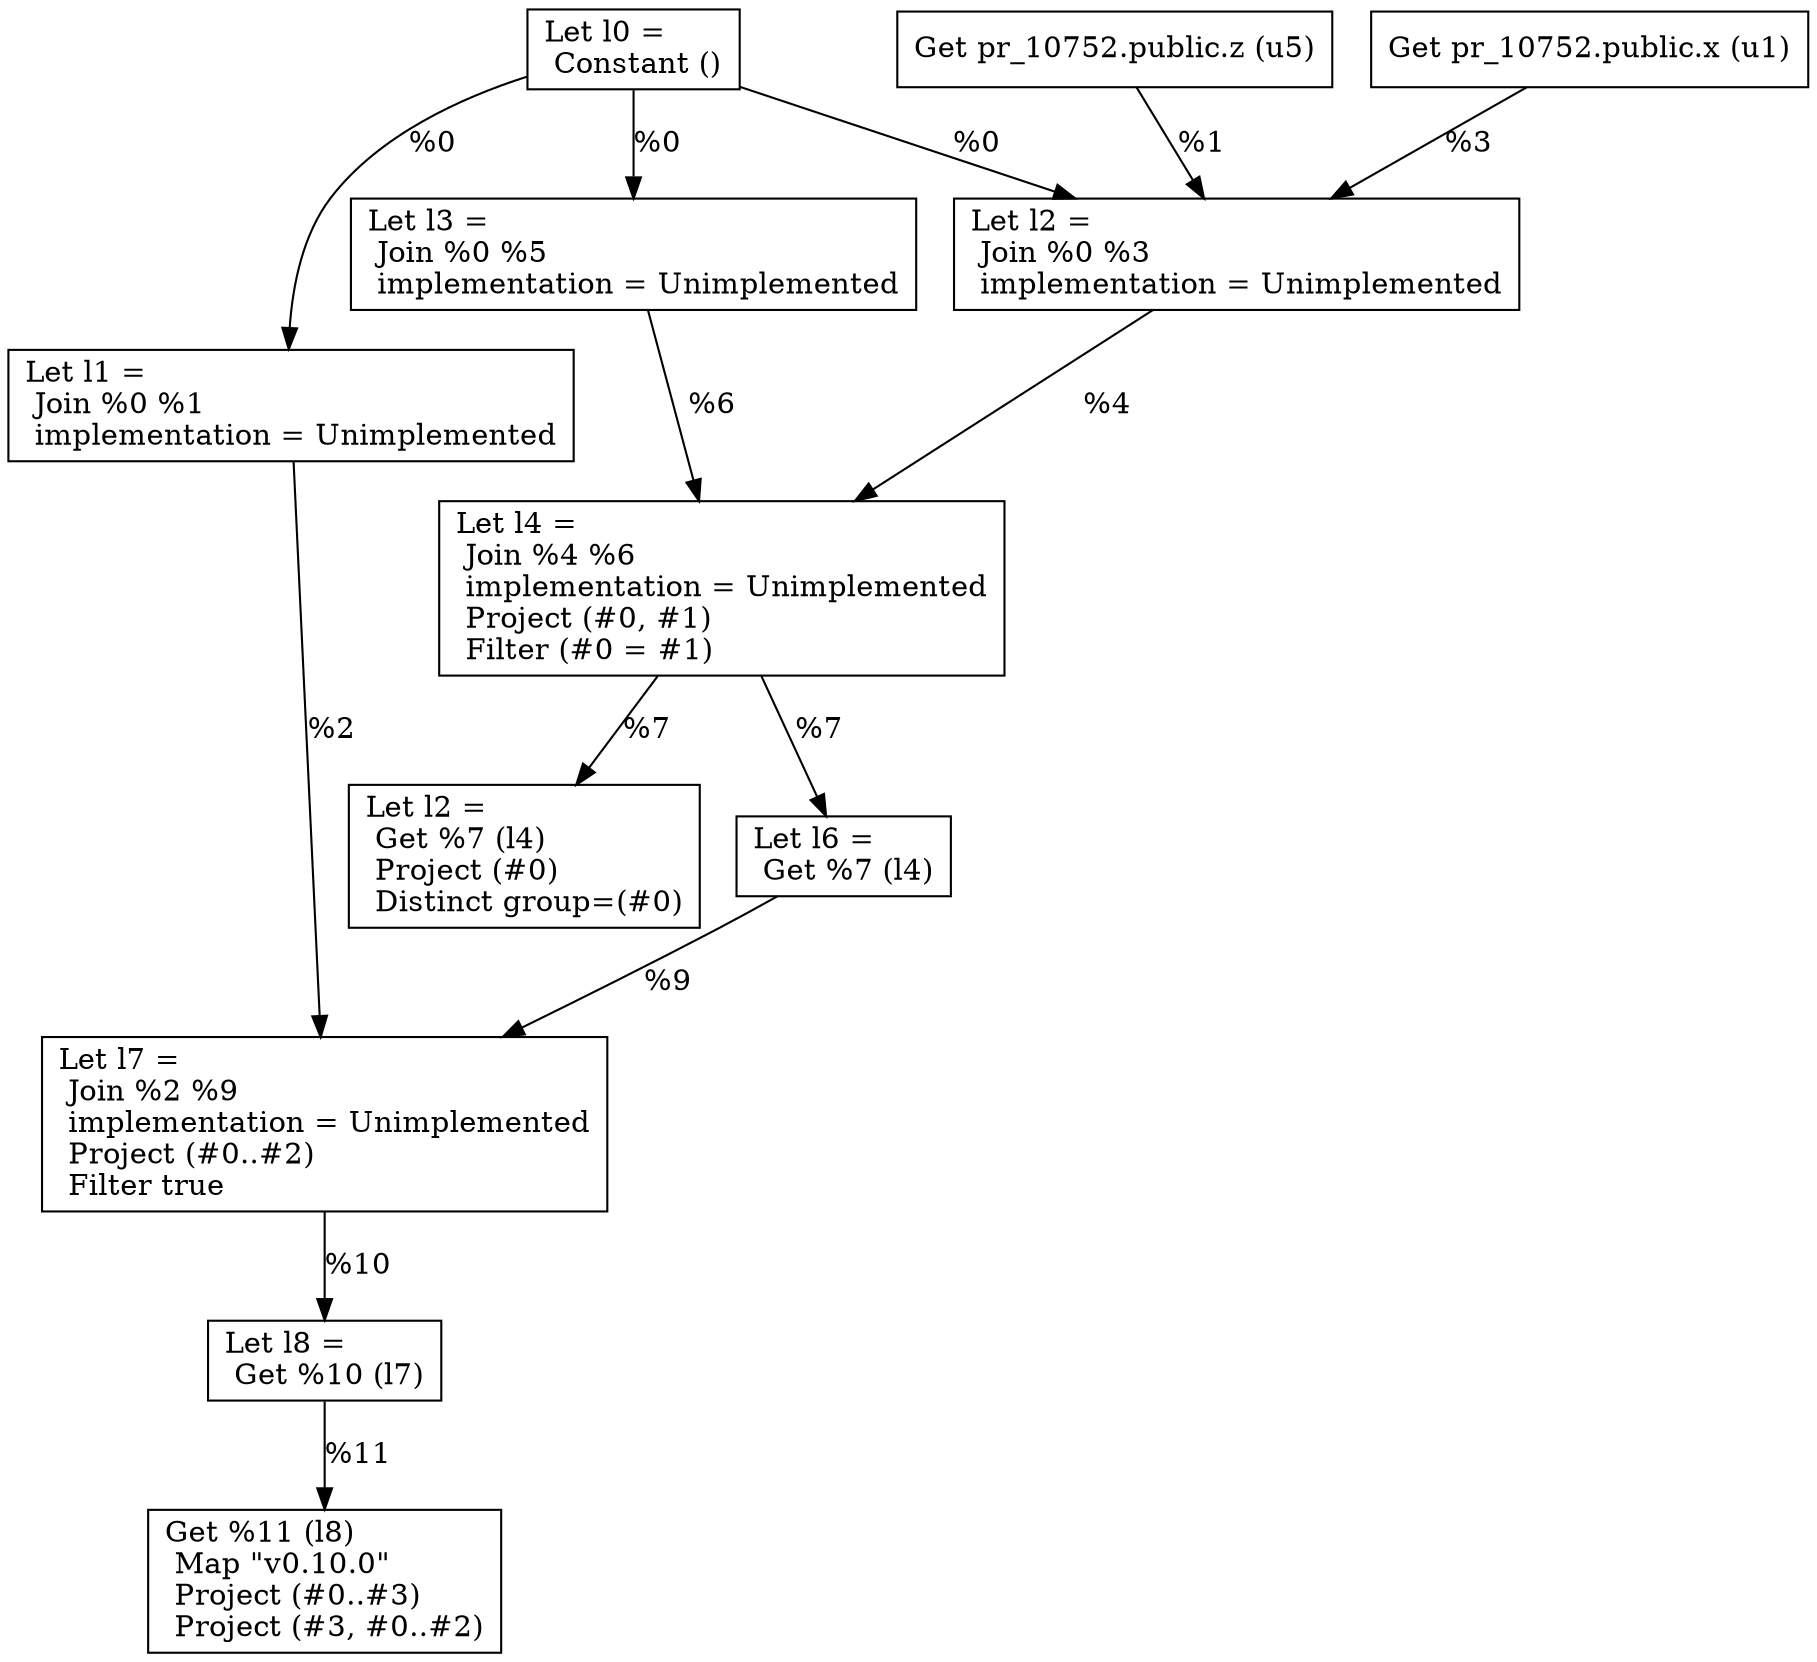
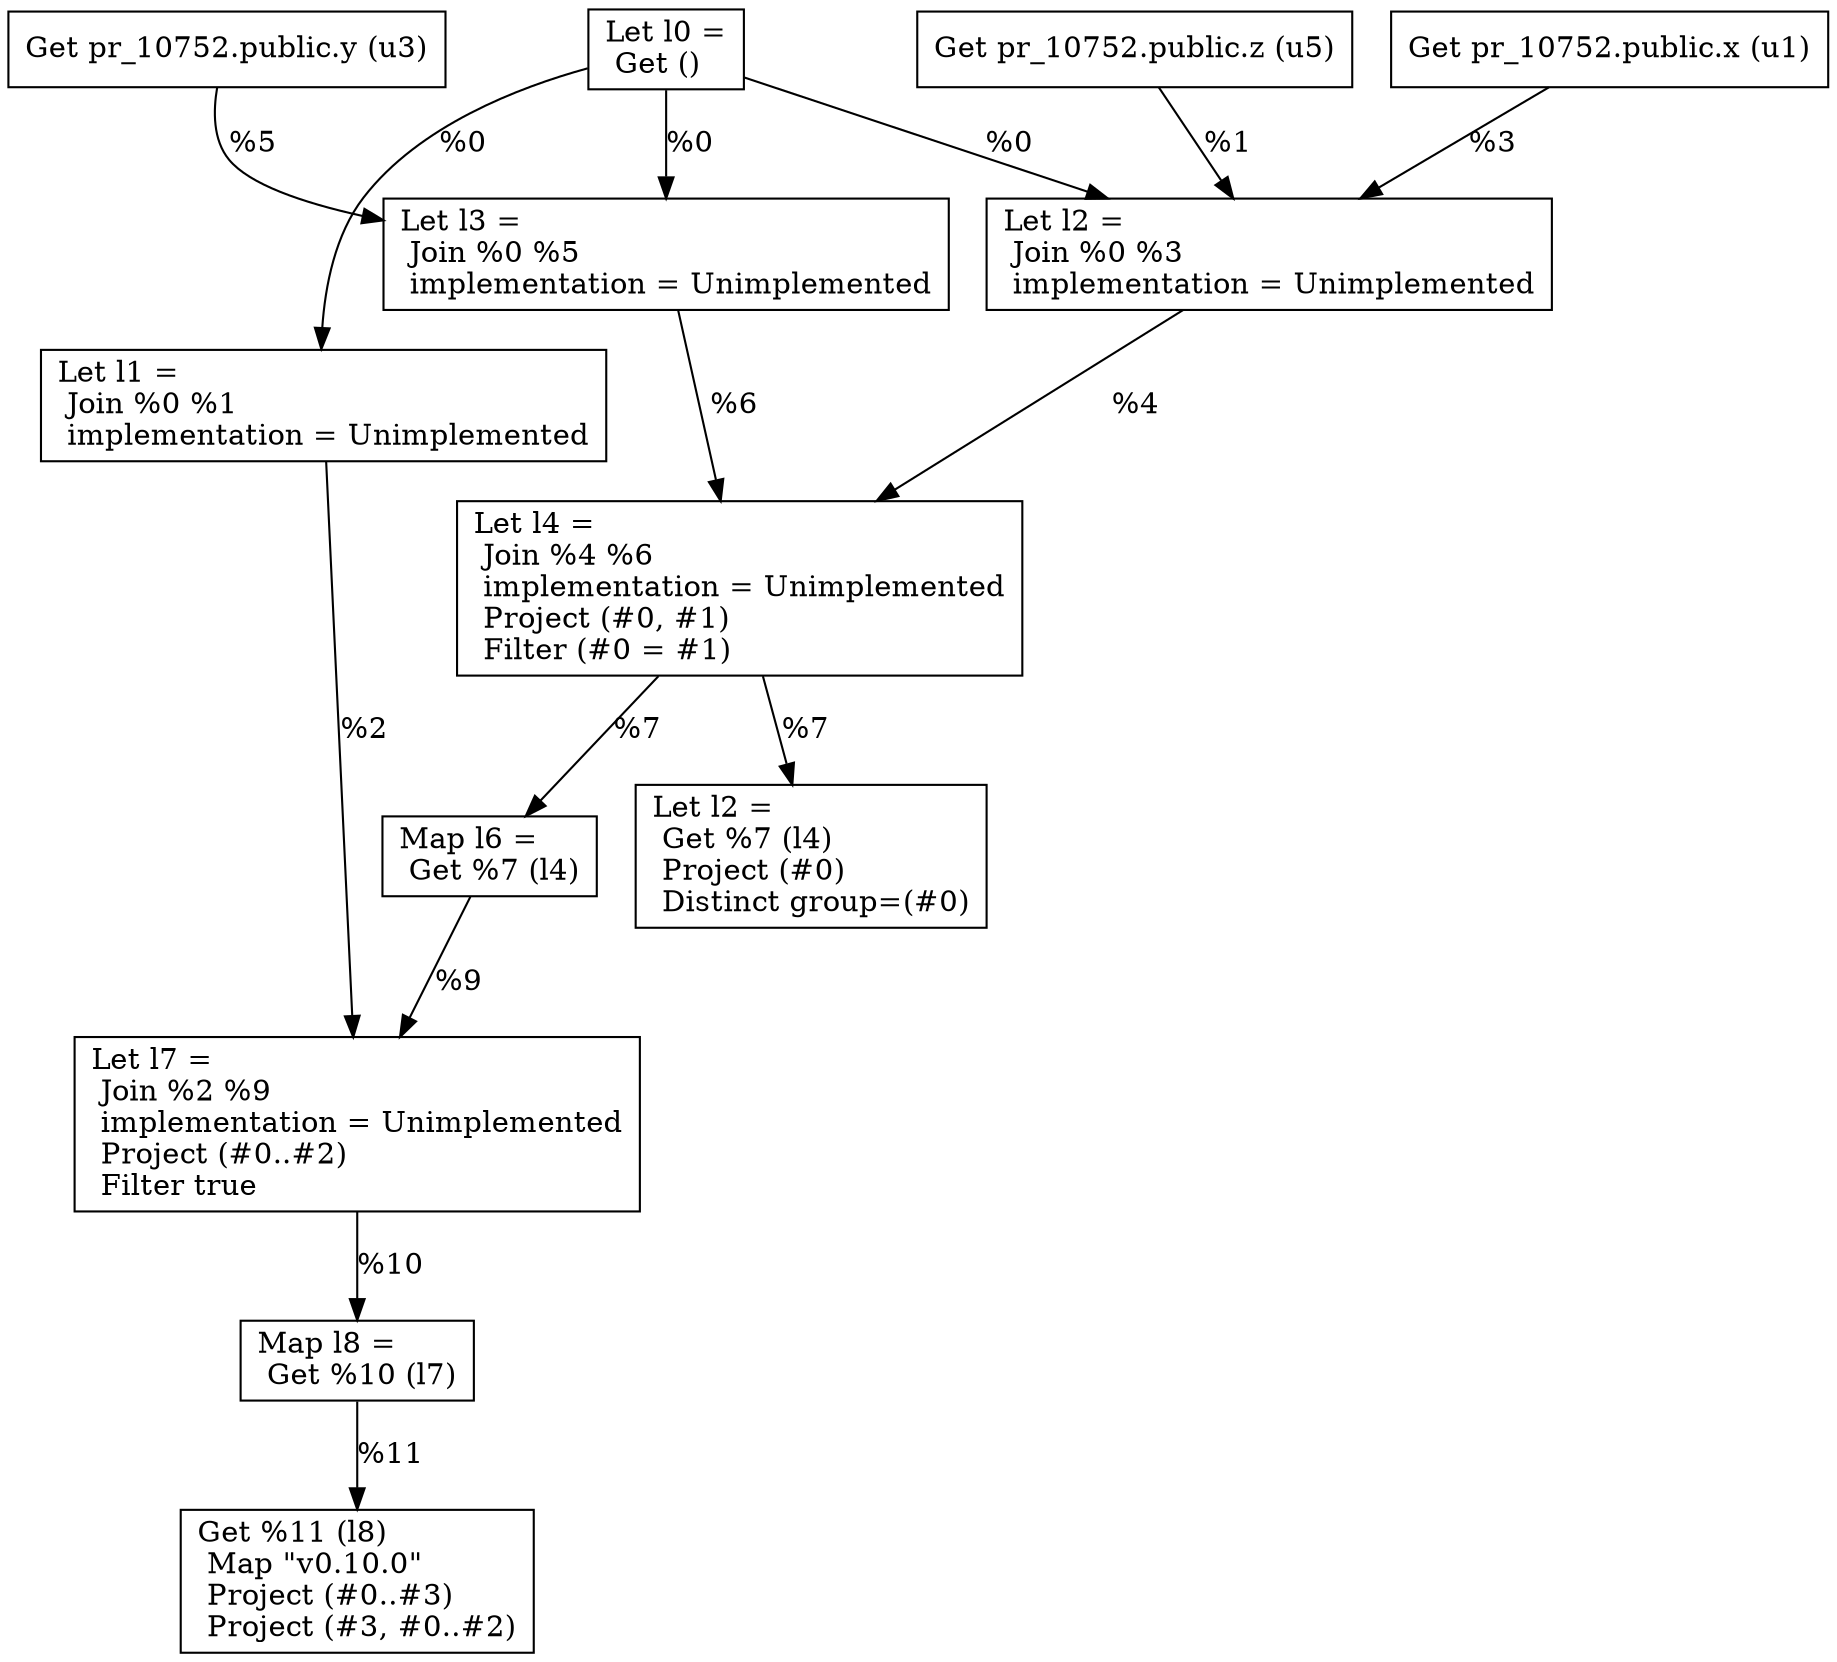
none -> (227, 49)
(634, 49) -> (666, 49)
(844, 856) -> (490, 856)
(325, 1361) -> (357, 1361)
